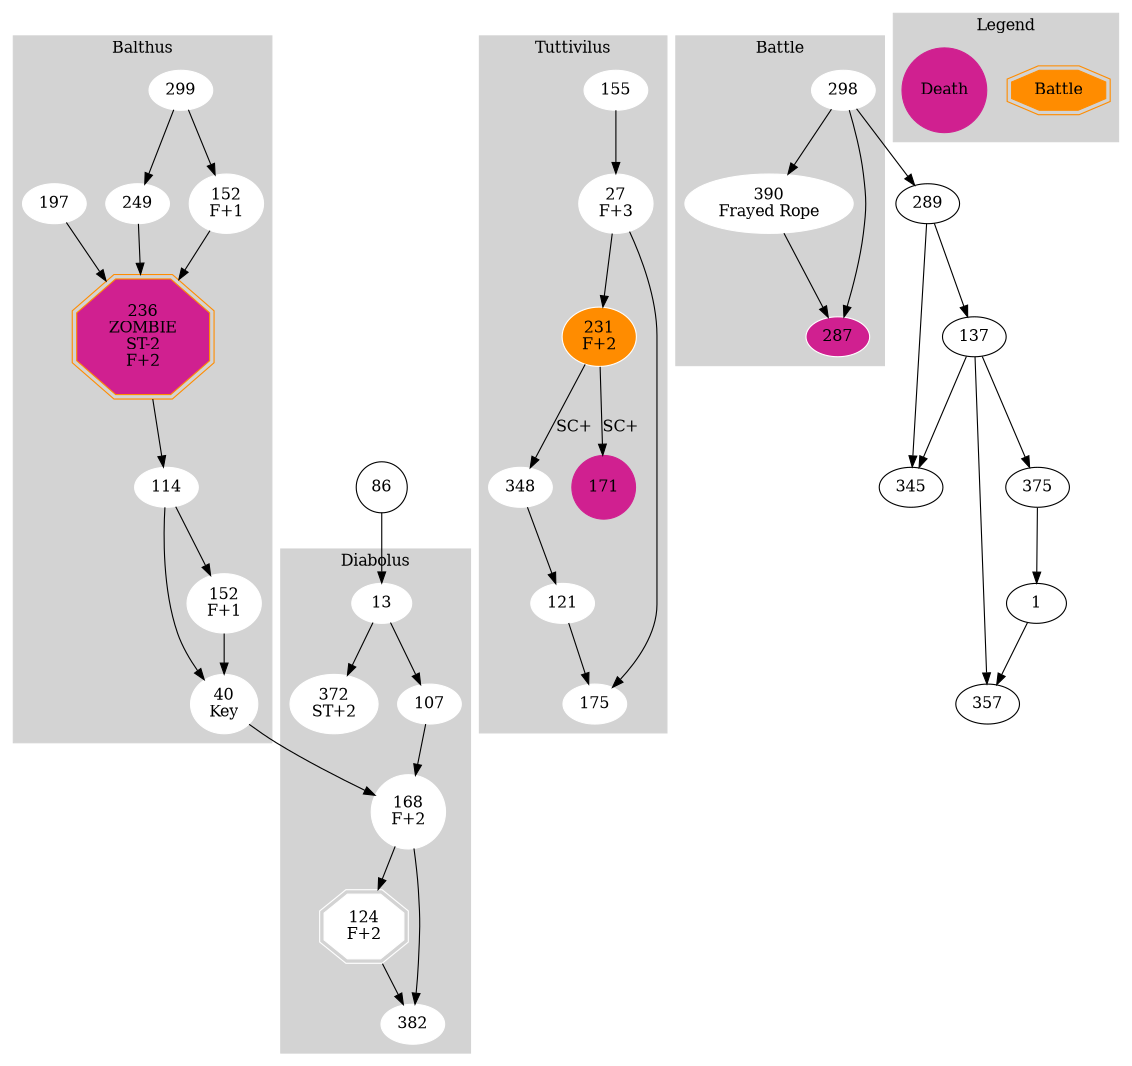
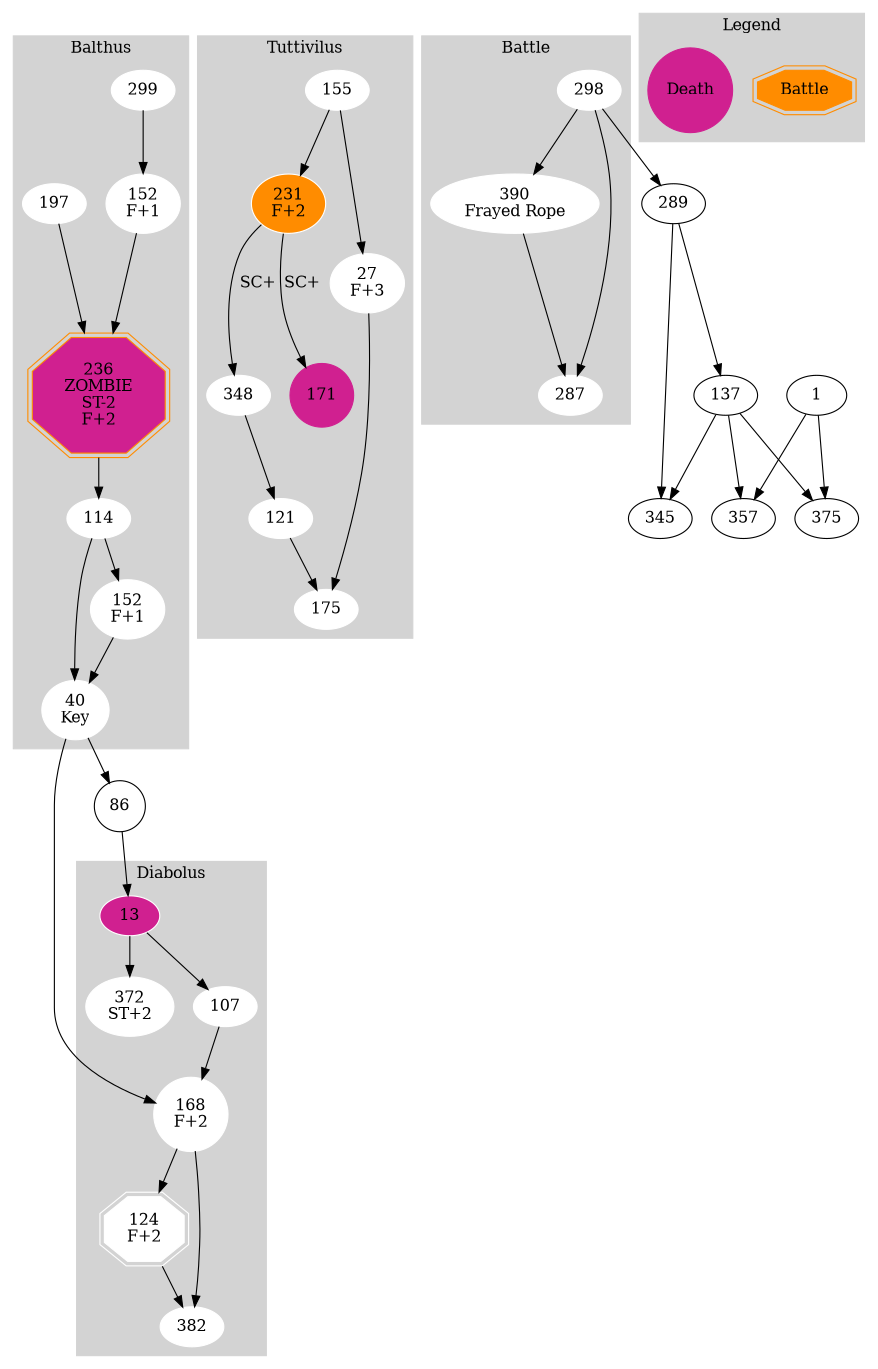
(138, 204) -> none
(608, 265) -> (317, 137)
(838, 337) -> (570, 395)
(1037, 540) -> (821, 451)
(382, 603) -> (130, 916)
none -> (96, 755)
